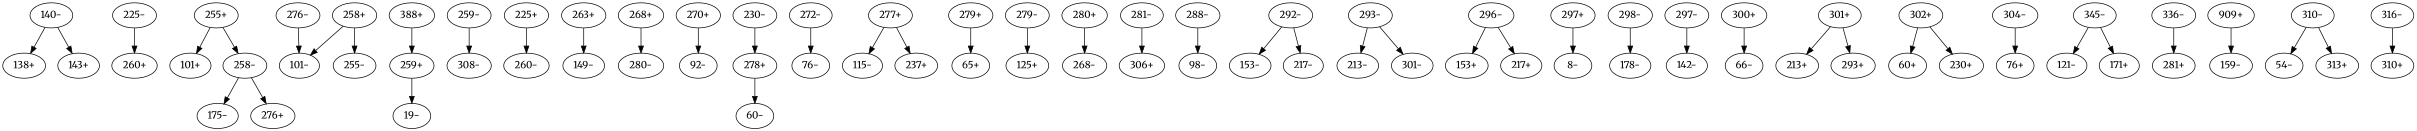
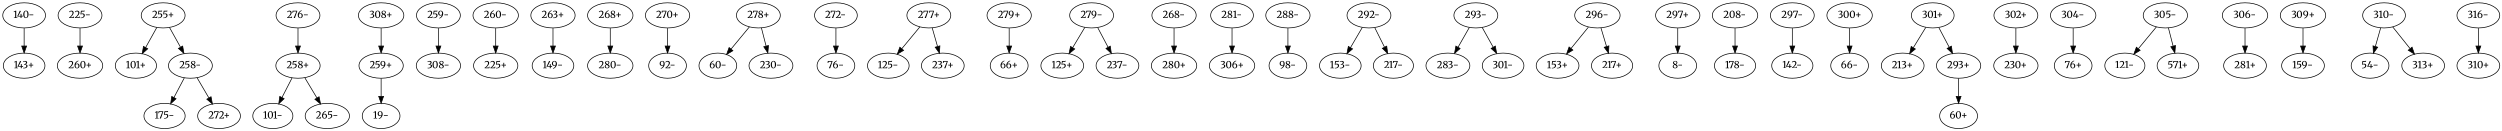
(412, 15) -> (381, 15)
(1630, 15) -> (1735, 15)
(2095, 15) -> (2165, 15)
(2174, 15) -> (2245, 15)
(2231, 15) -> (2303, 15)
(299, 37) -> (298, 37)
(526, 37) -> (496, 37)
(755, 37) -> (764, 37)
(1085, 37) -> (1174, 37)
(1915, 37) -> (1959, 87)
(24, 66) -> none
(355, 66) -> (327, 116)
(862, 66) -> (888, 66)
(971, 66) -> (1009, 66)
none -> (1117, 66)
(1358, 66) -> (1448, 66)
(2119, 66) -> (2178, 66)
(273, 116) -> (219, 116)
